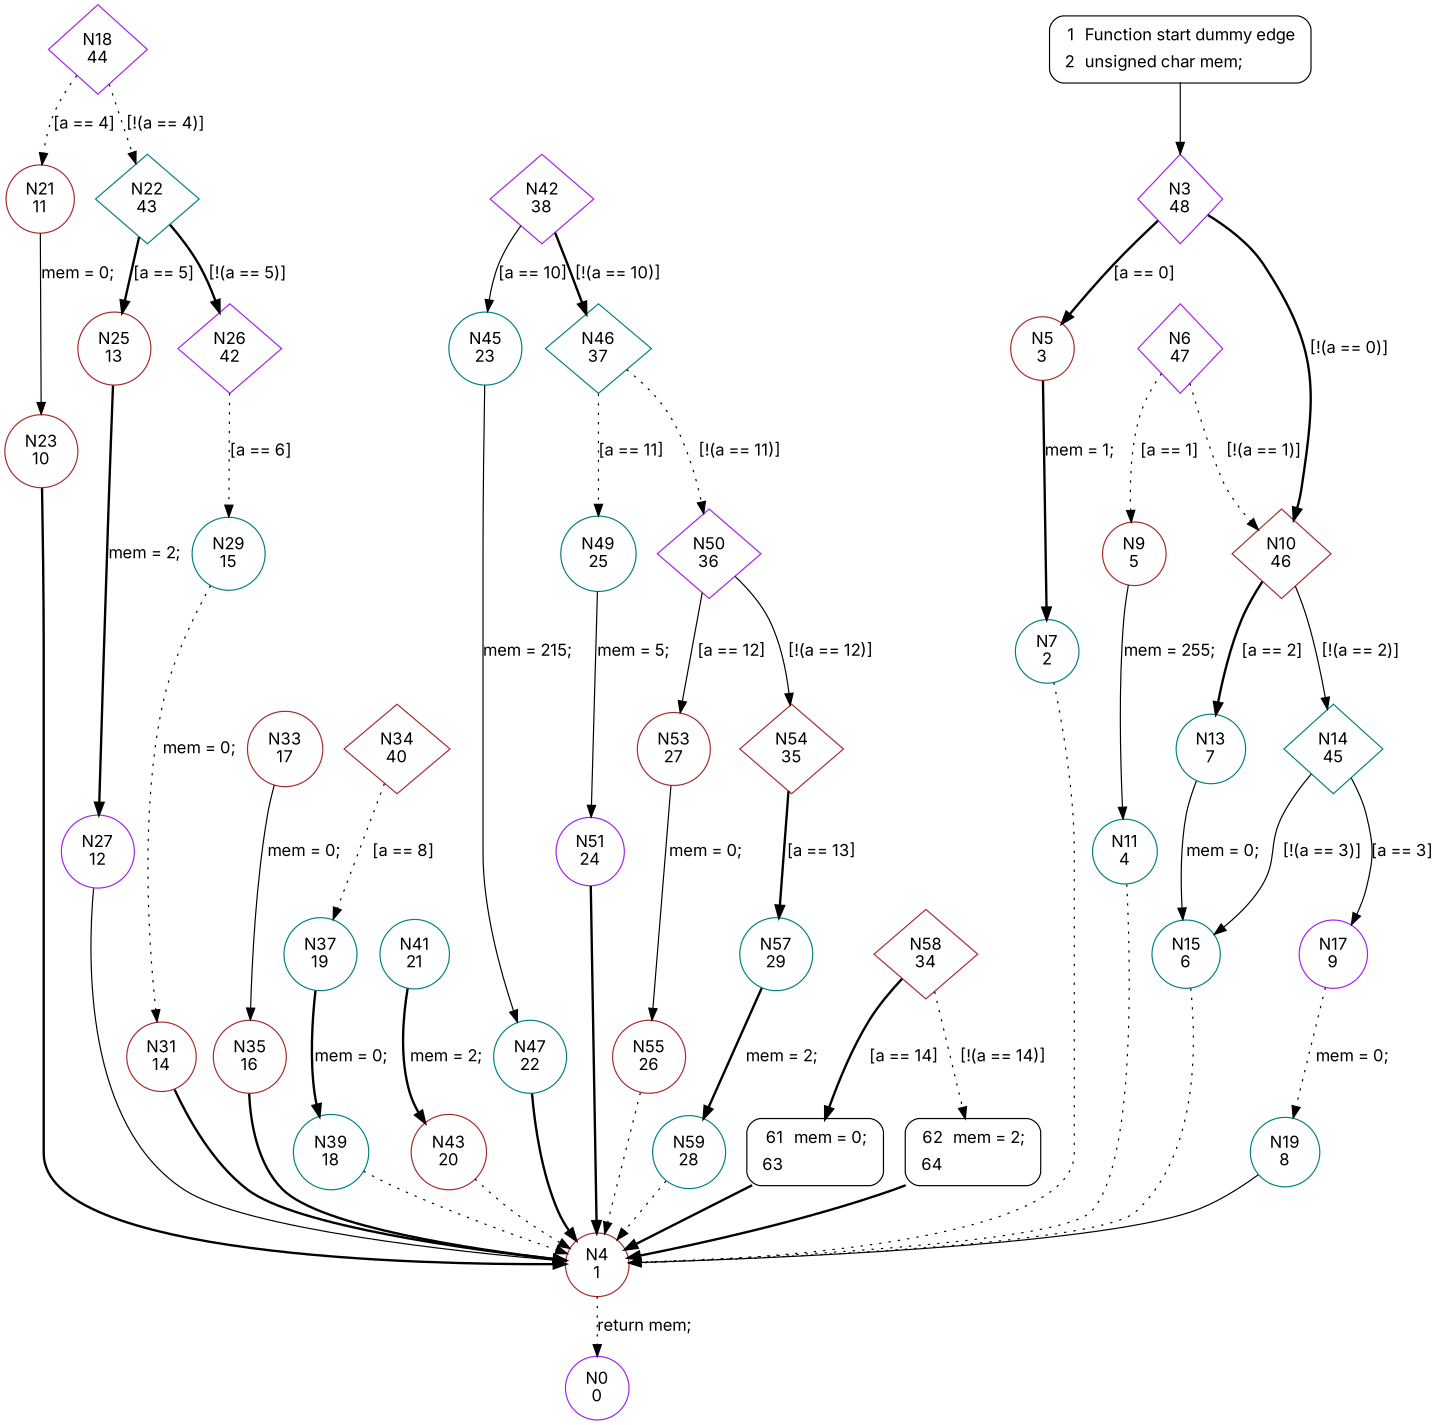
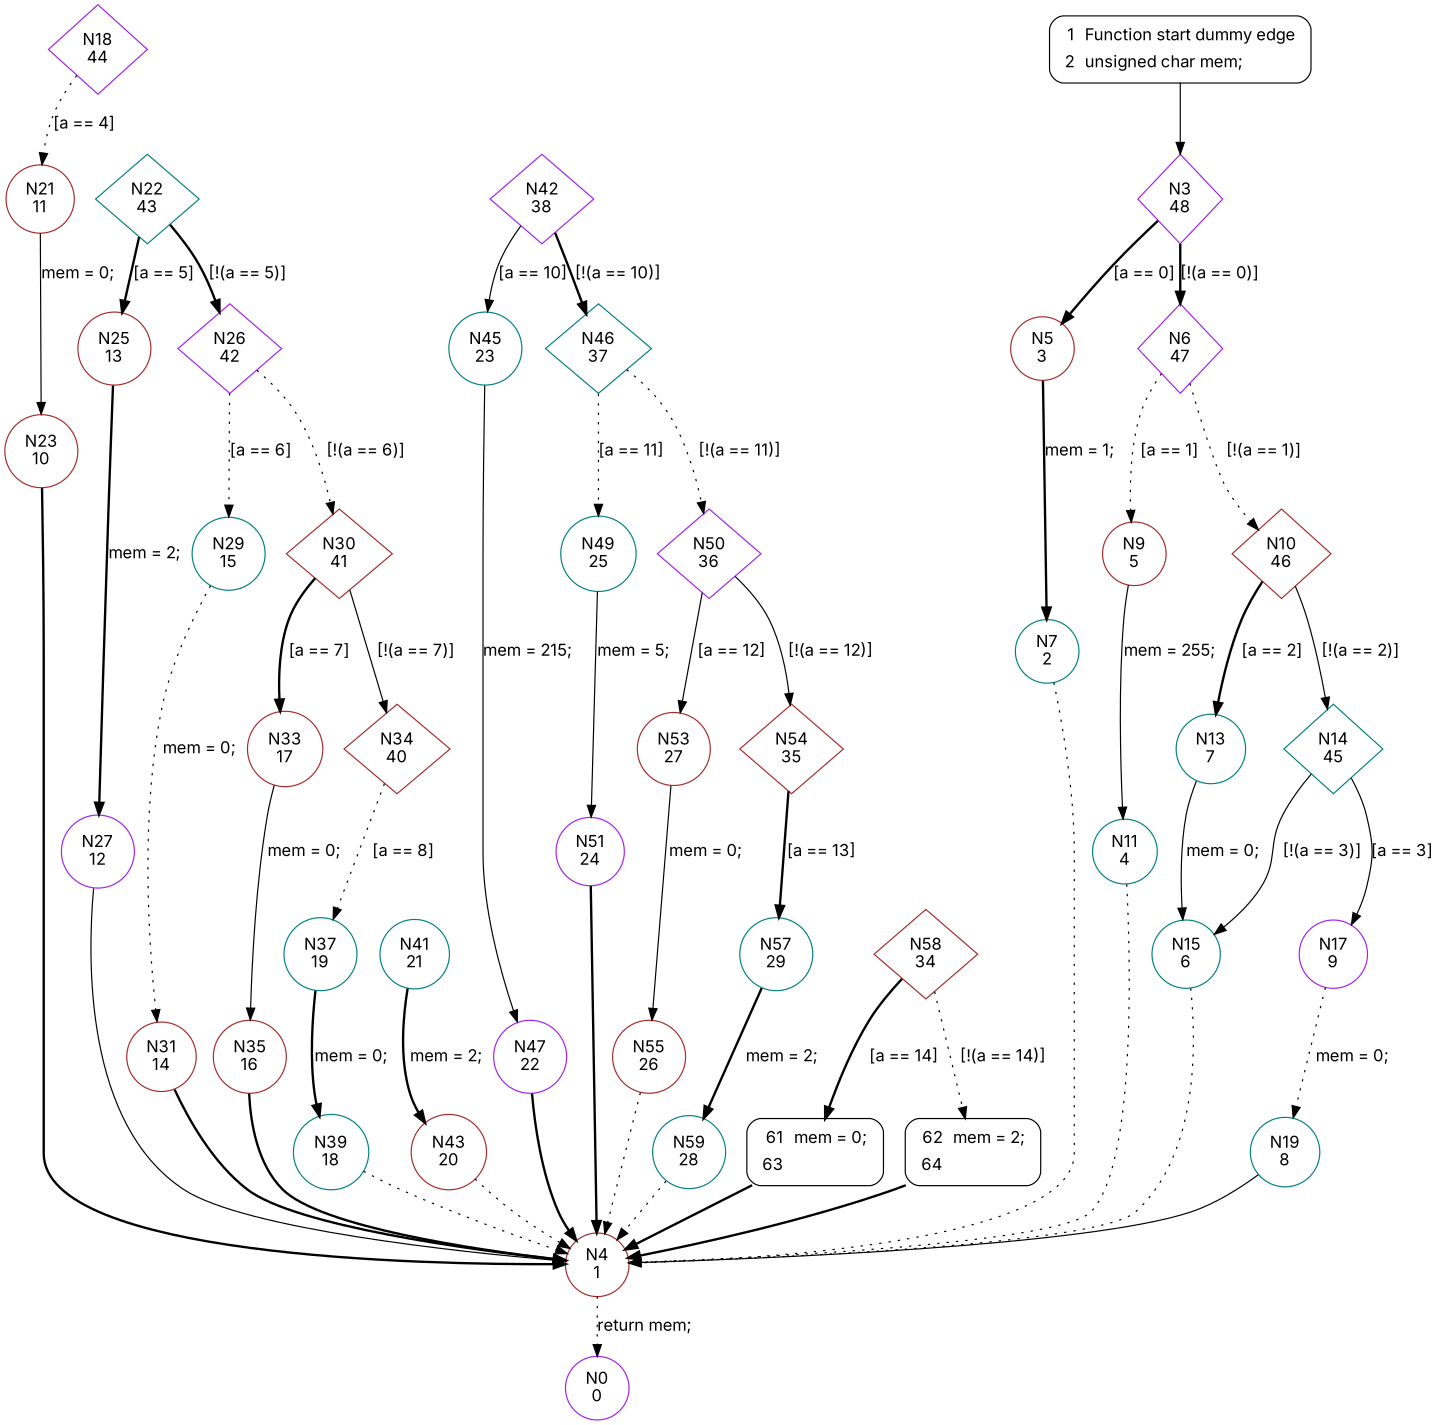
(121, 118) -> none
(1303, 345) -> (1180, 268)
none -> (339, 554)
(530, 1057) -> (530, 1057)
